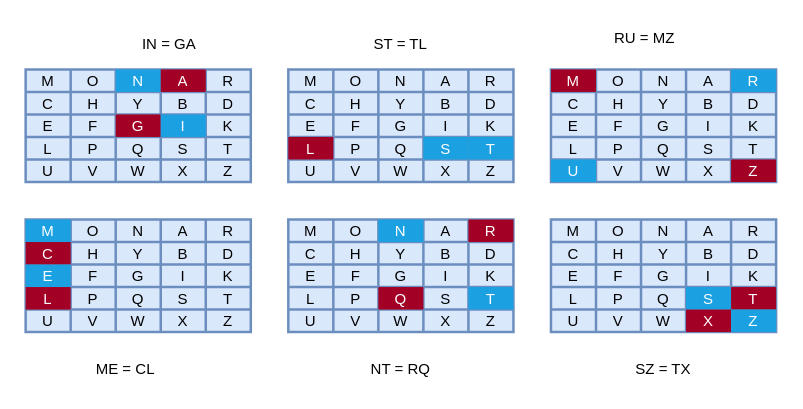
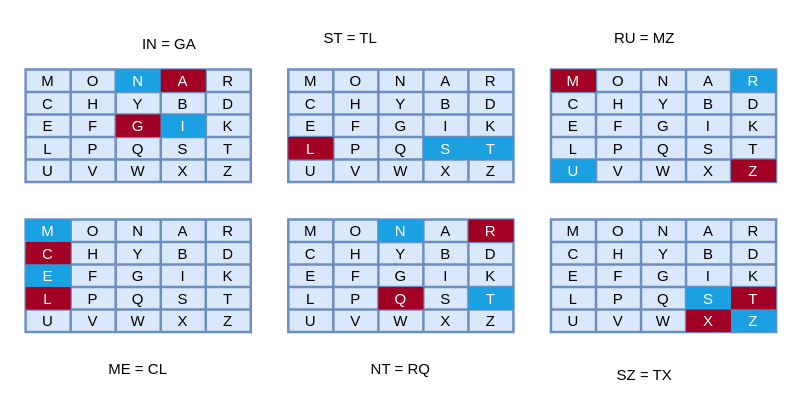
(401, 44) -> (351, 38)
(126, 369) -> (138, 369)
(663, 369) -> (644, 376)
